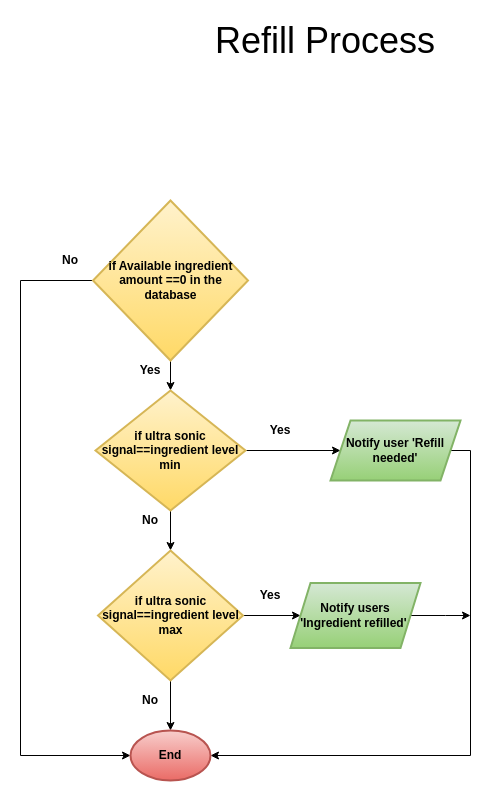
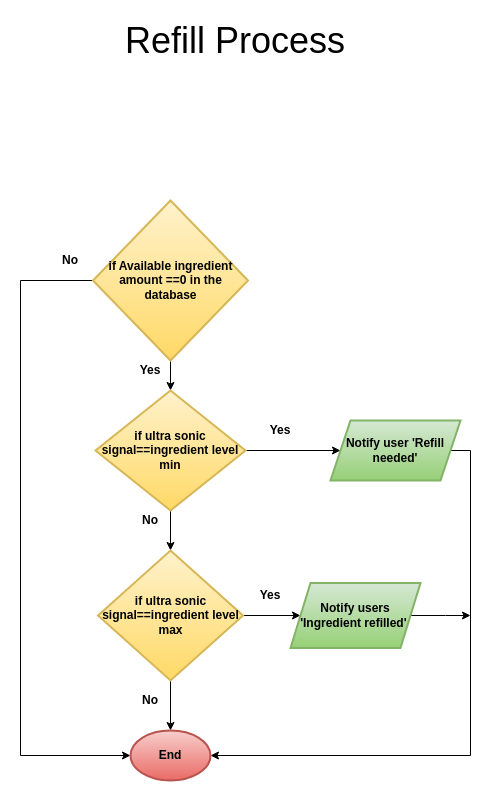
(326, 41) -> (236, 41)
